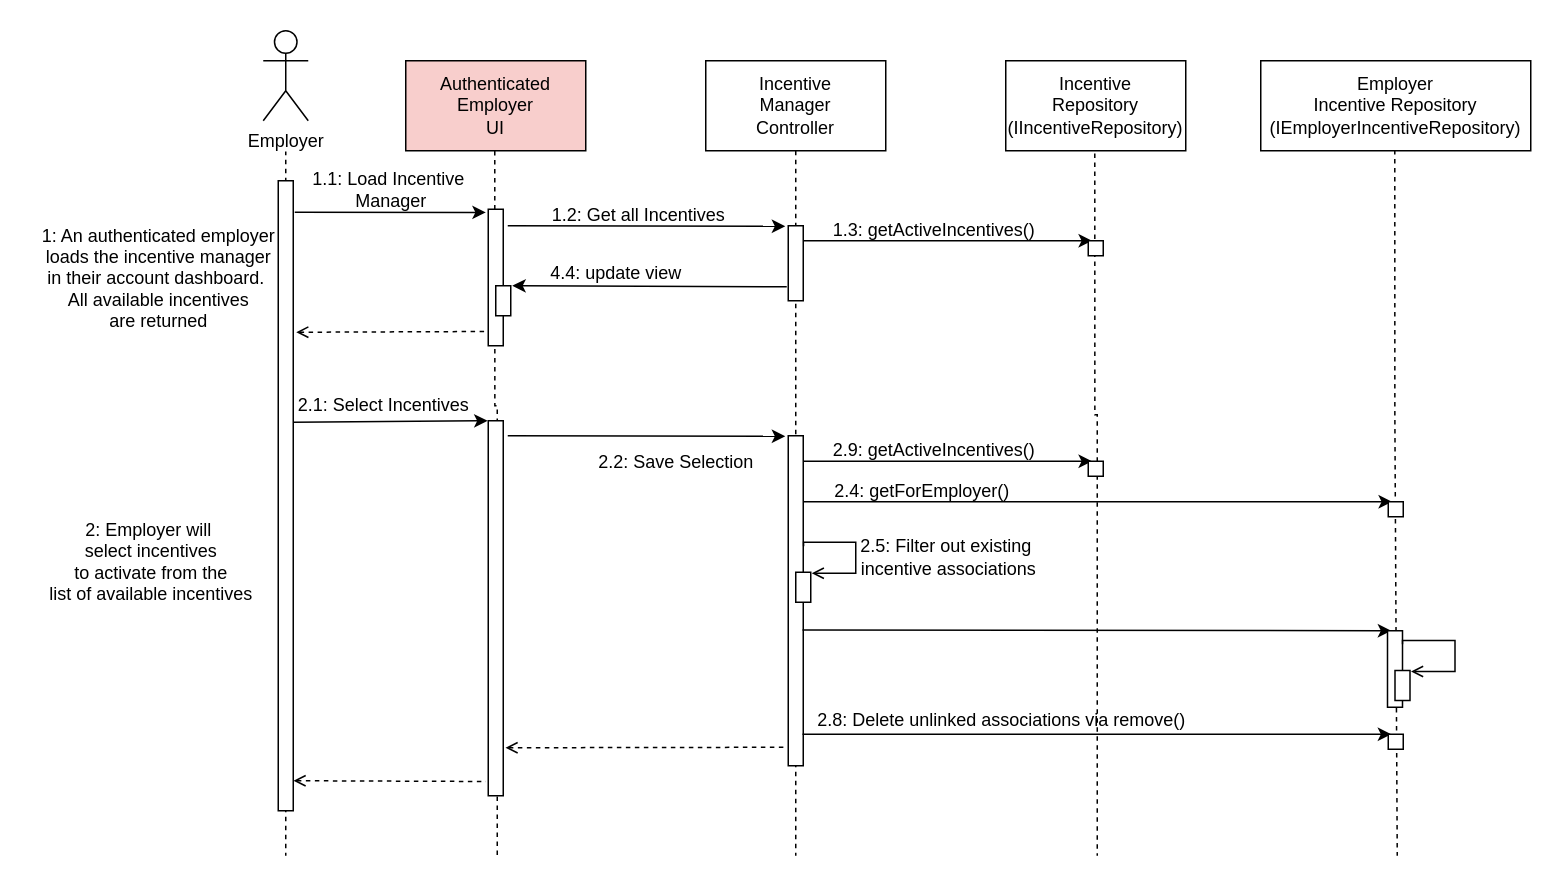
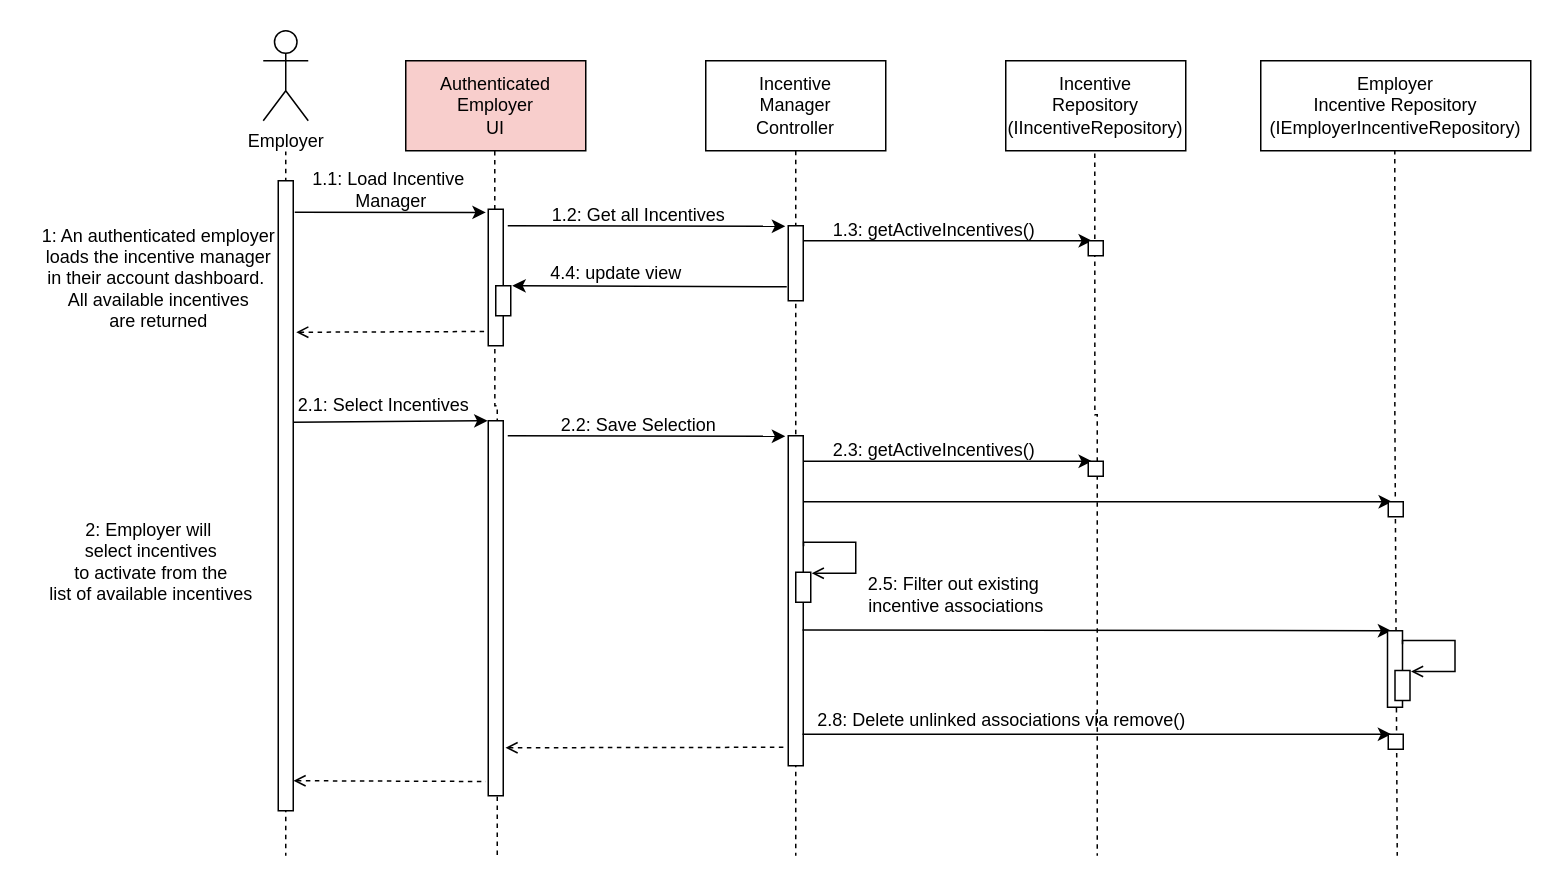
(935, 451) -> (935, 451)
(676, 463) -> (638, 425)
(922, 491) -> none
(946, 557) -> (953, 594)
